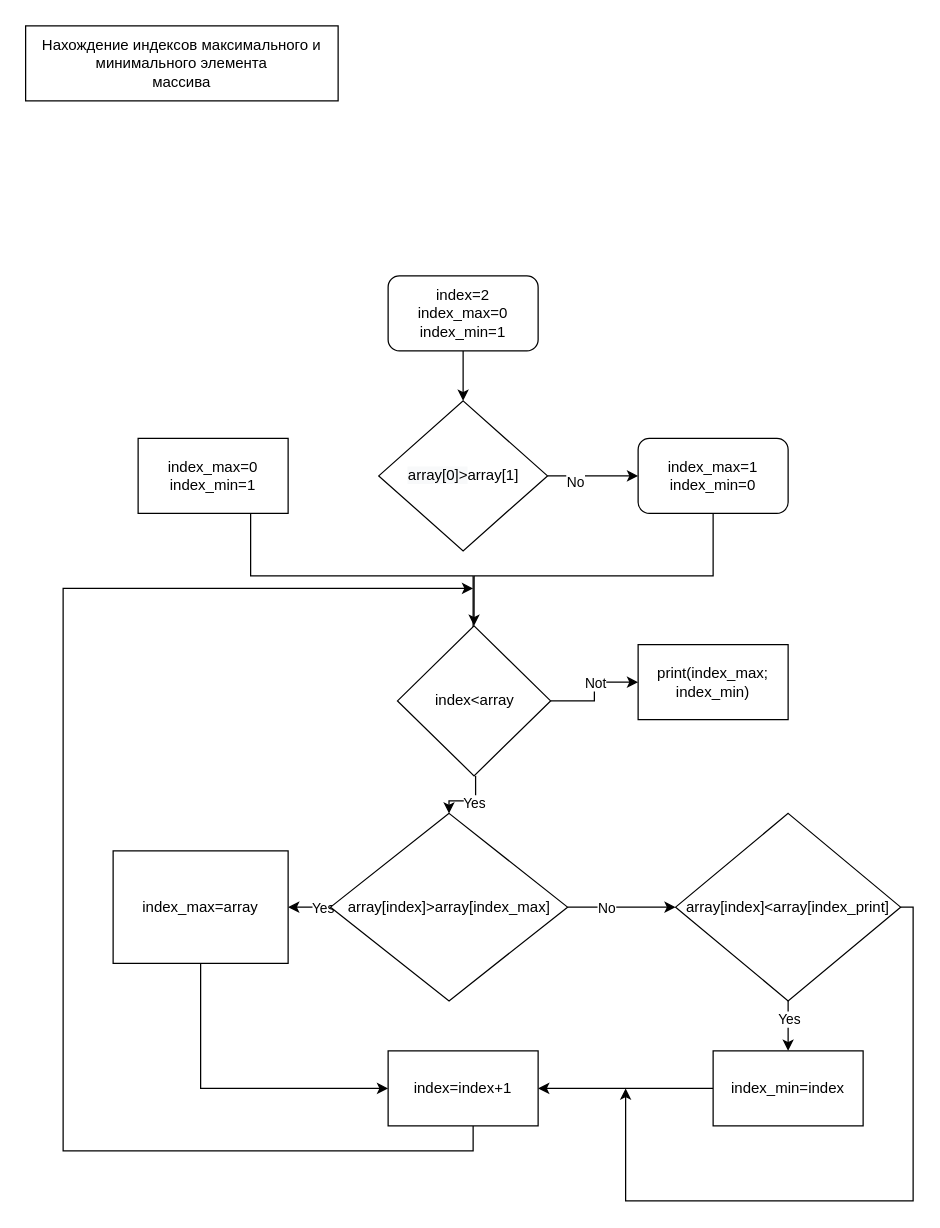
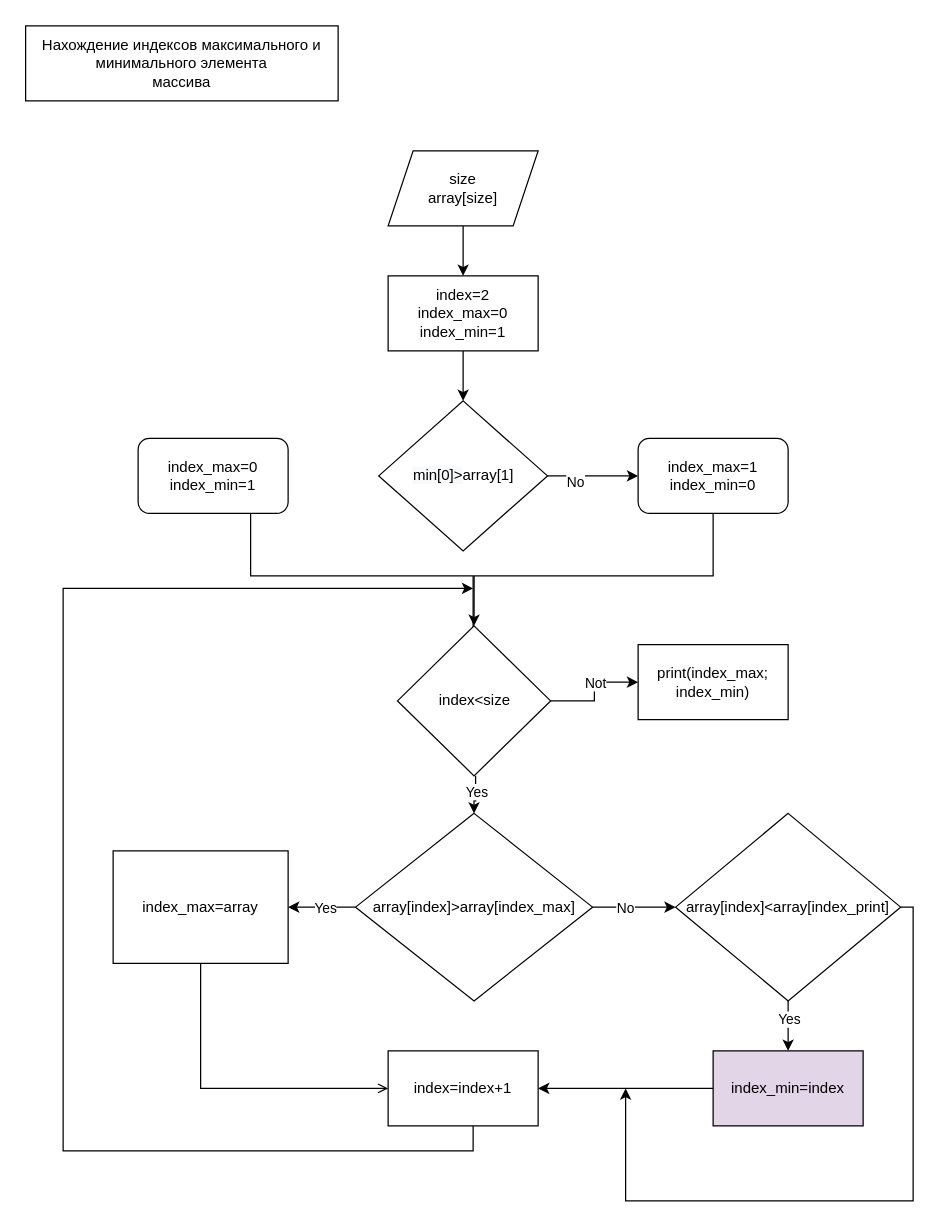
none -> (463, 188)
none -> (463, 247)
(463, 313) -> (463, 313)
(213, 476) -> (213, 476)
(464, 476) -> (464, 476)
(475, 701) -> (475, 701)
(449, 907) -> (474, 907)
(378, 1088) -> (380, 1088)
(788, 1088) -> (788, 1088)
